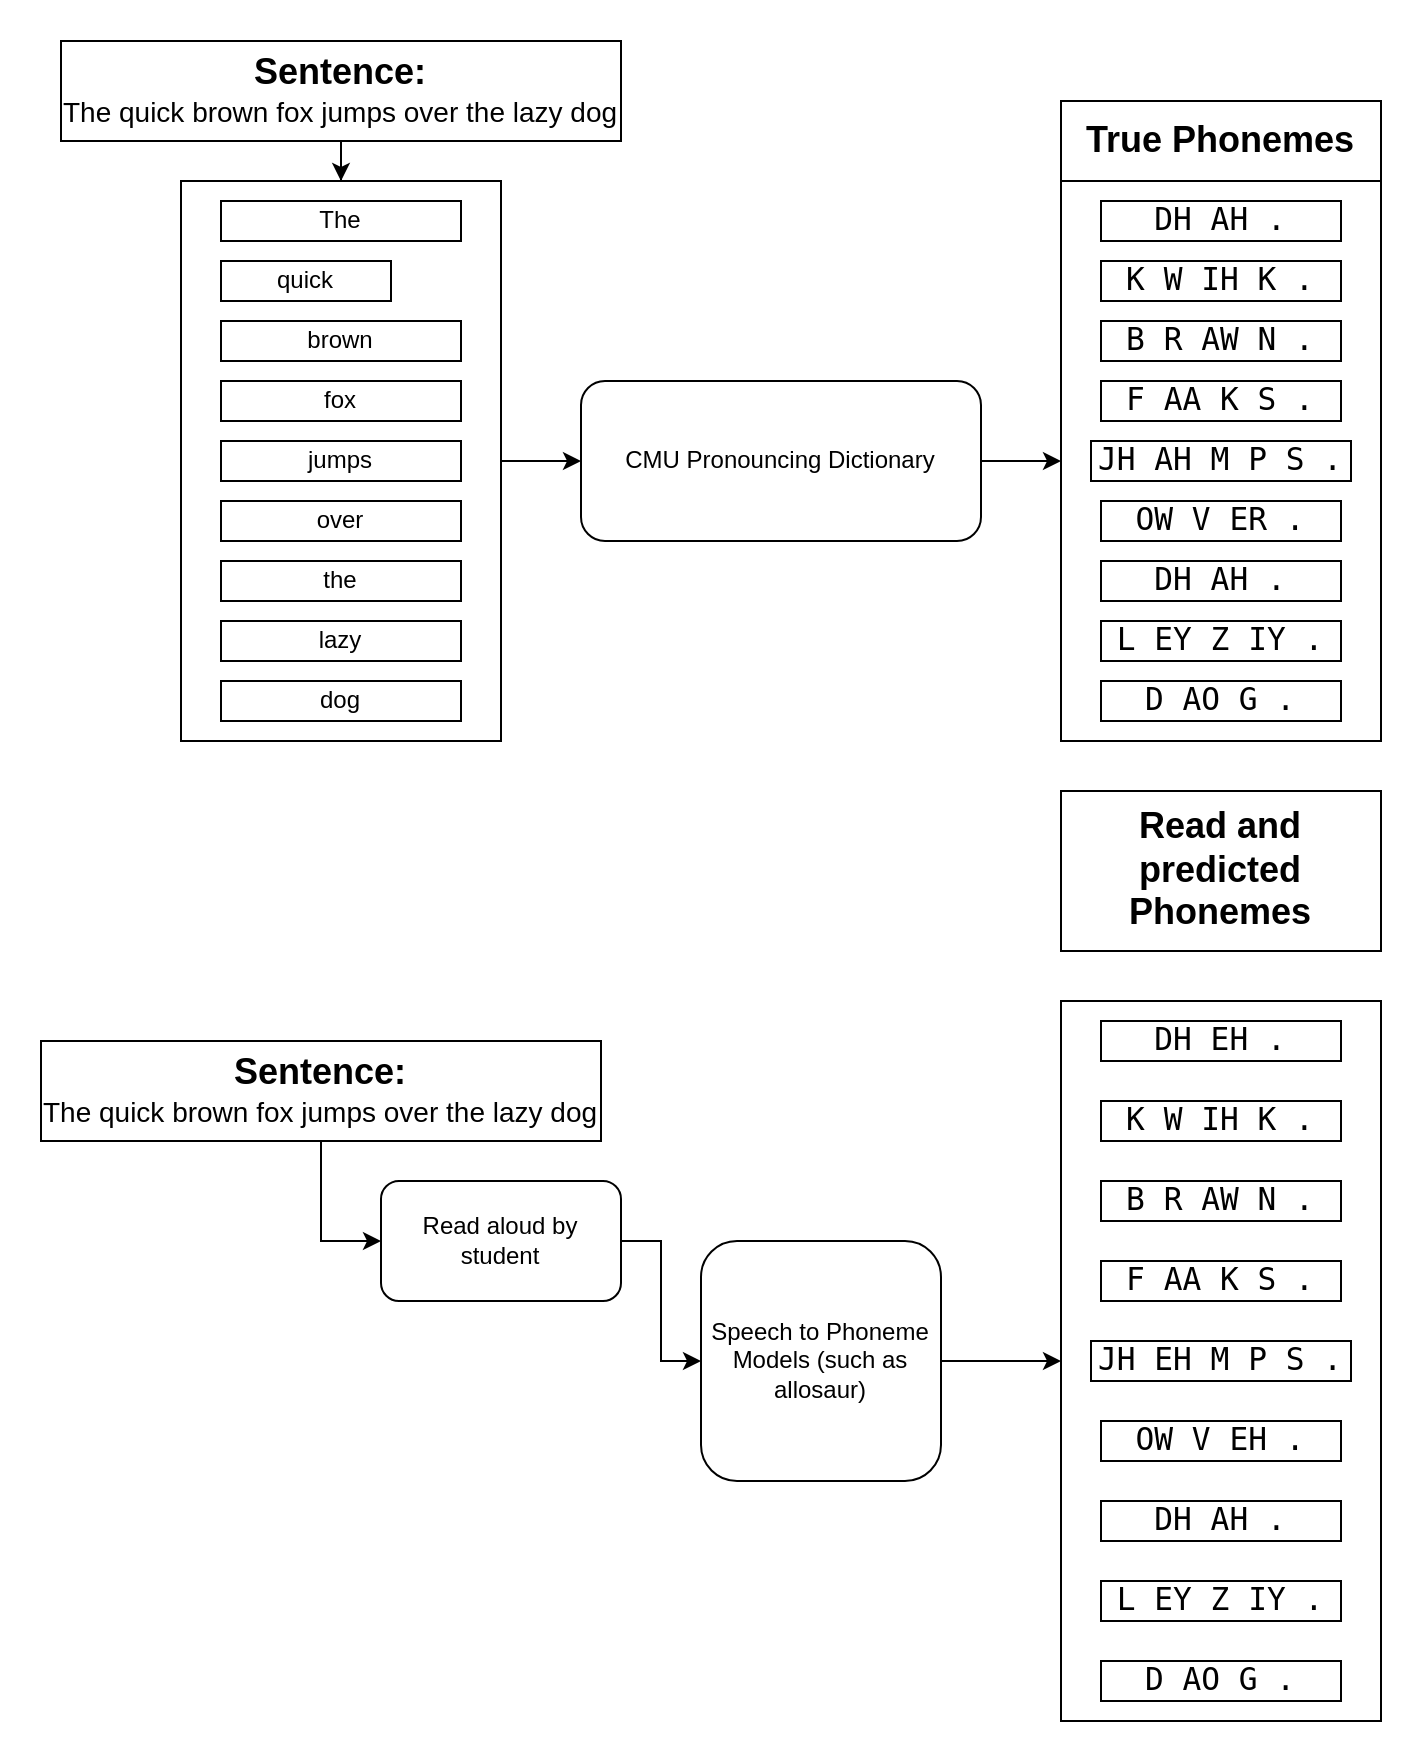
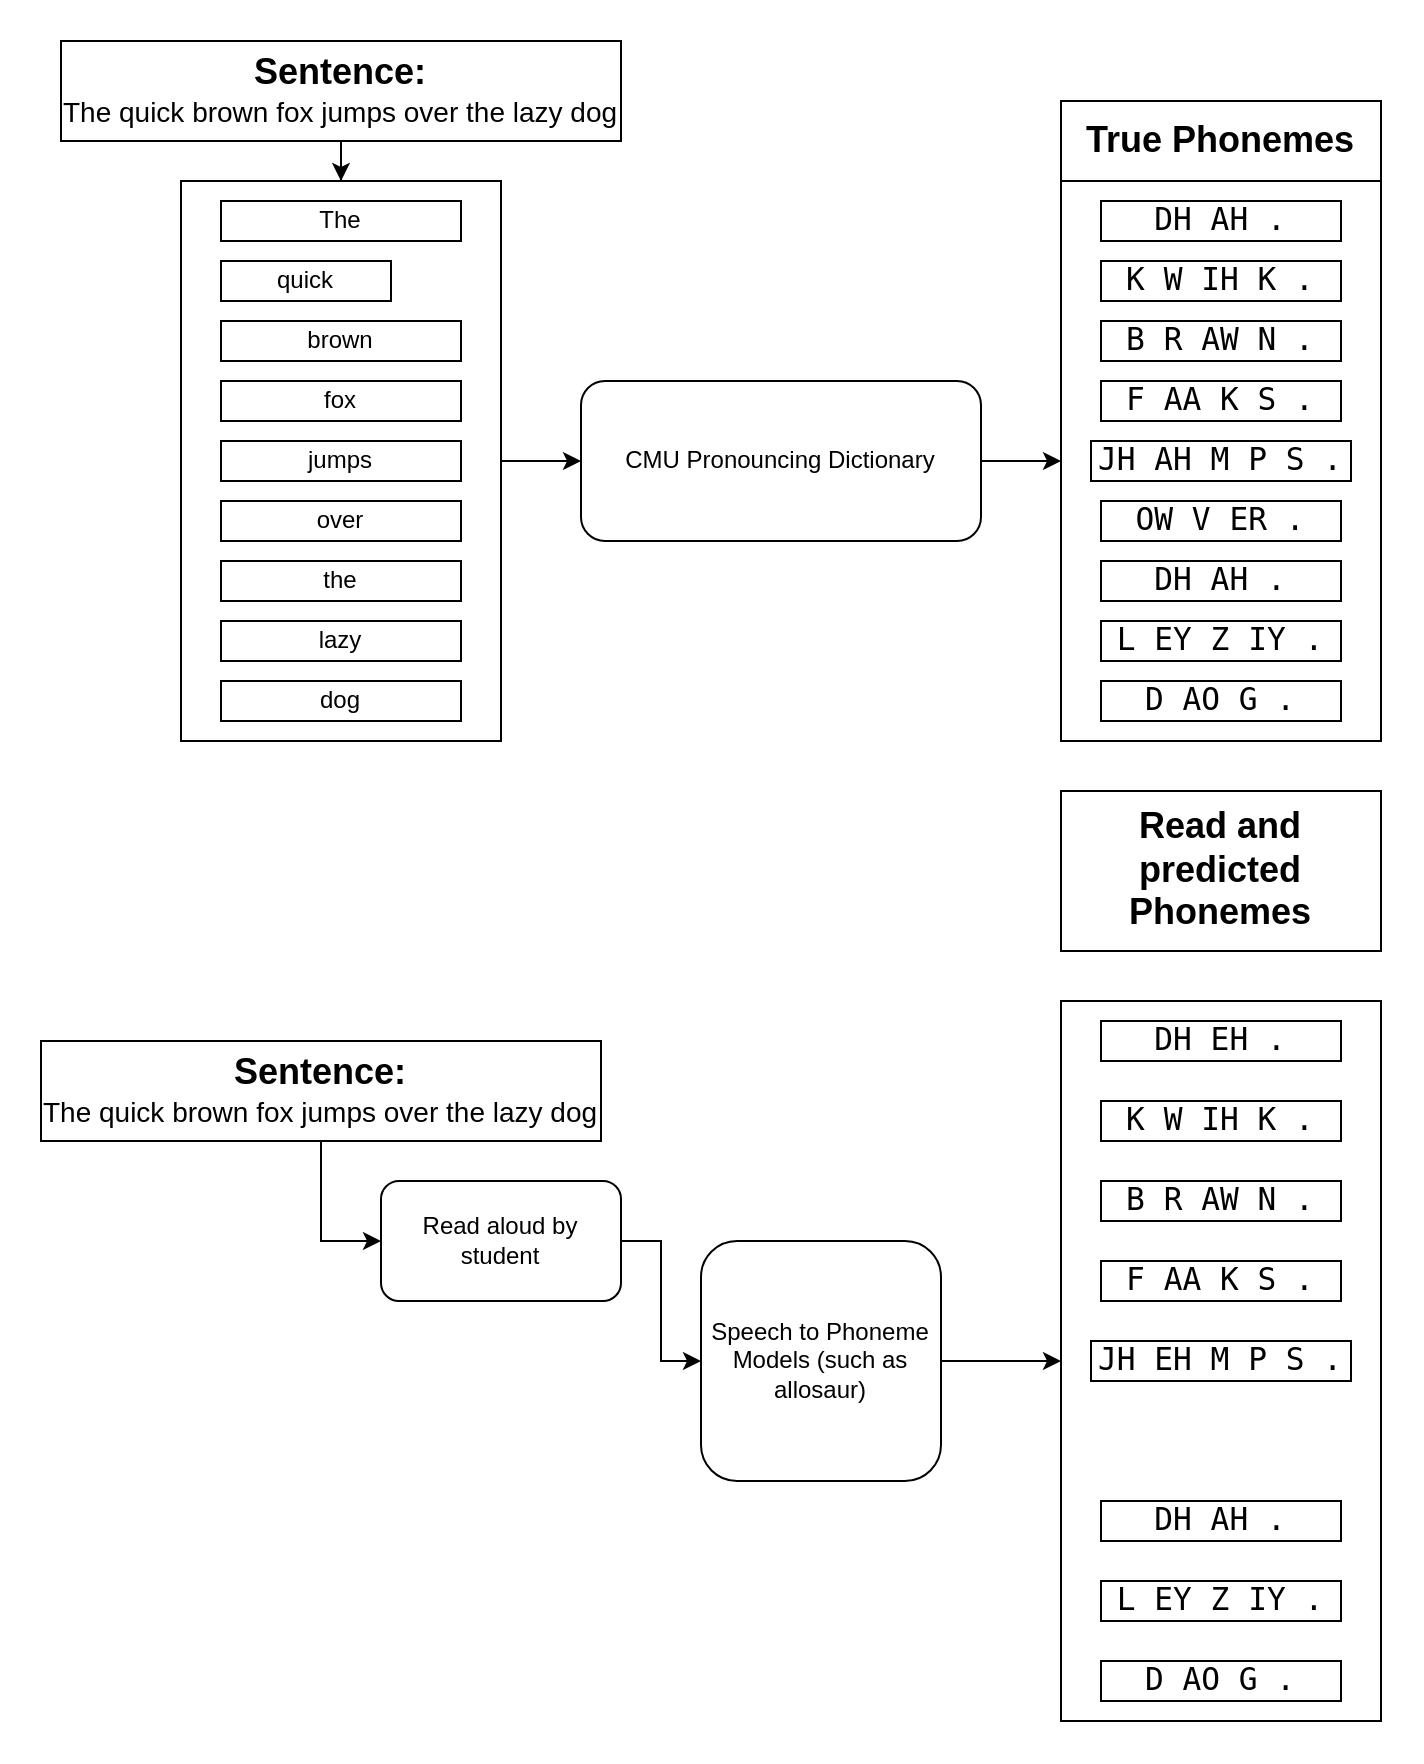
(1221, 1441) -> none
